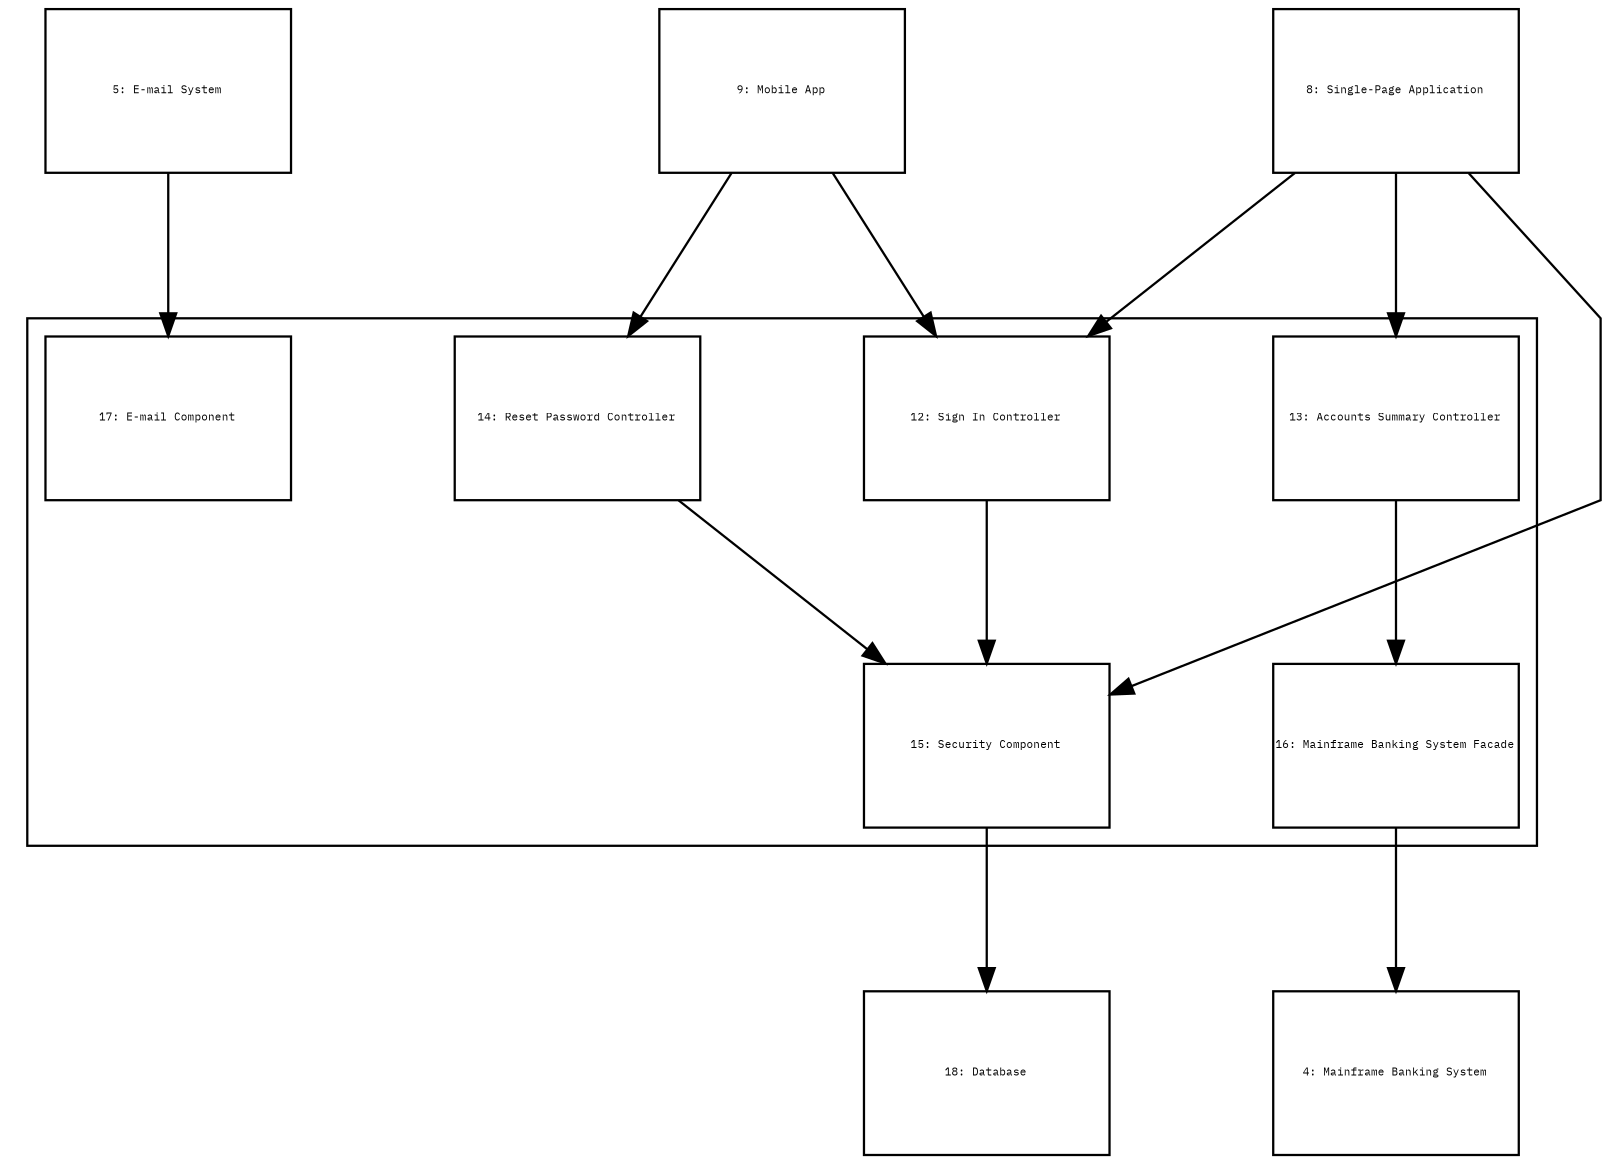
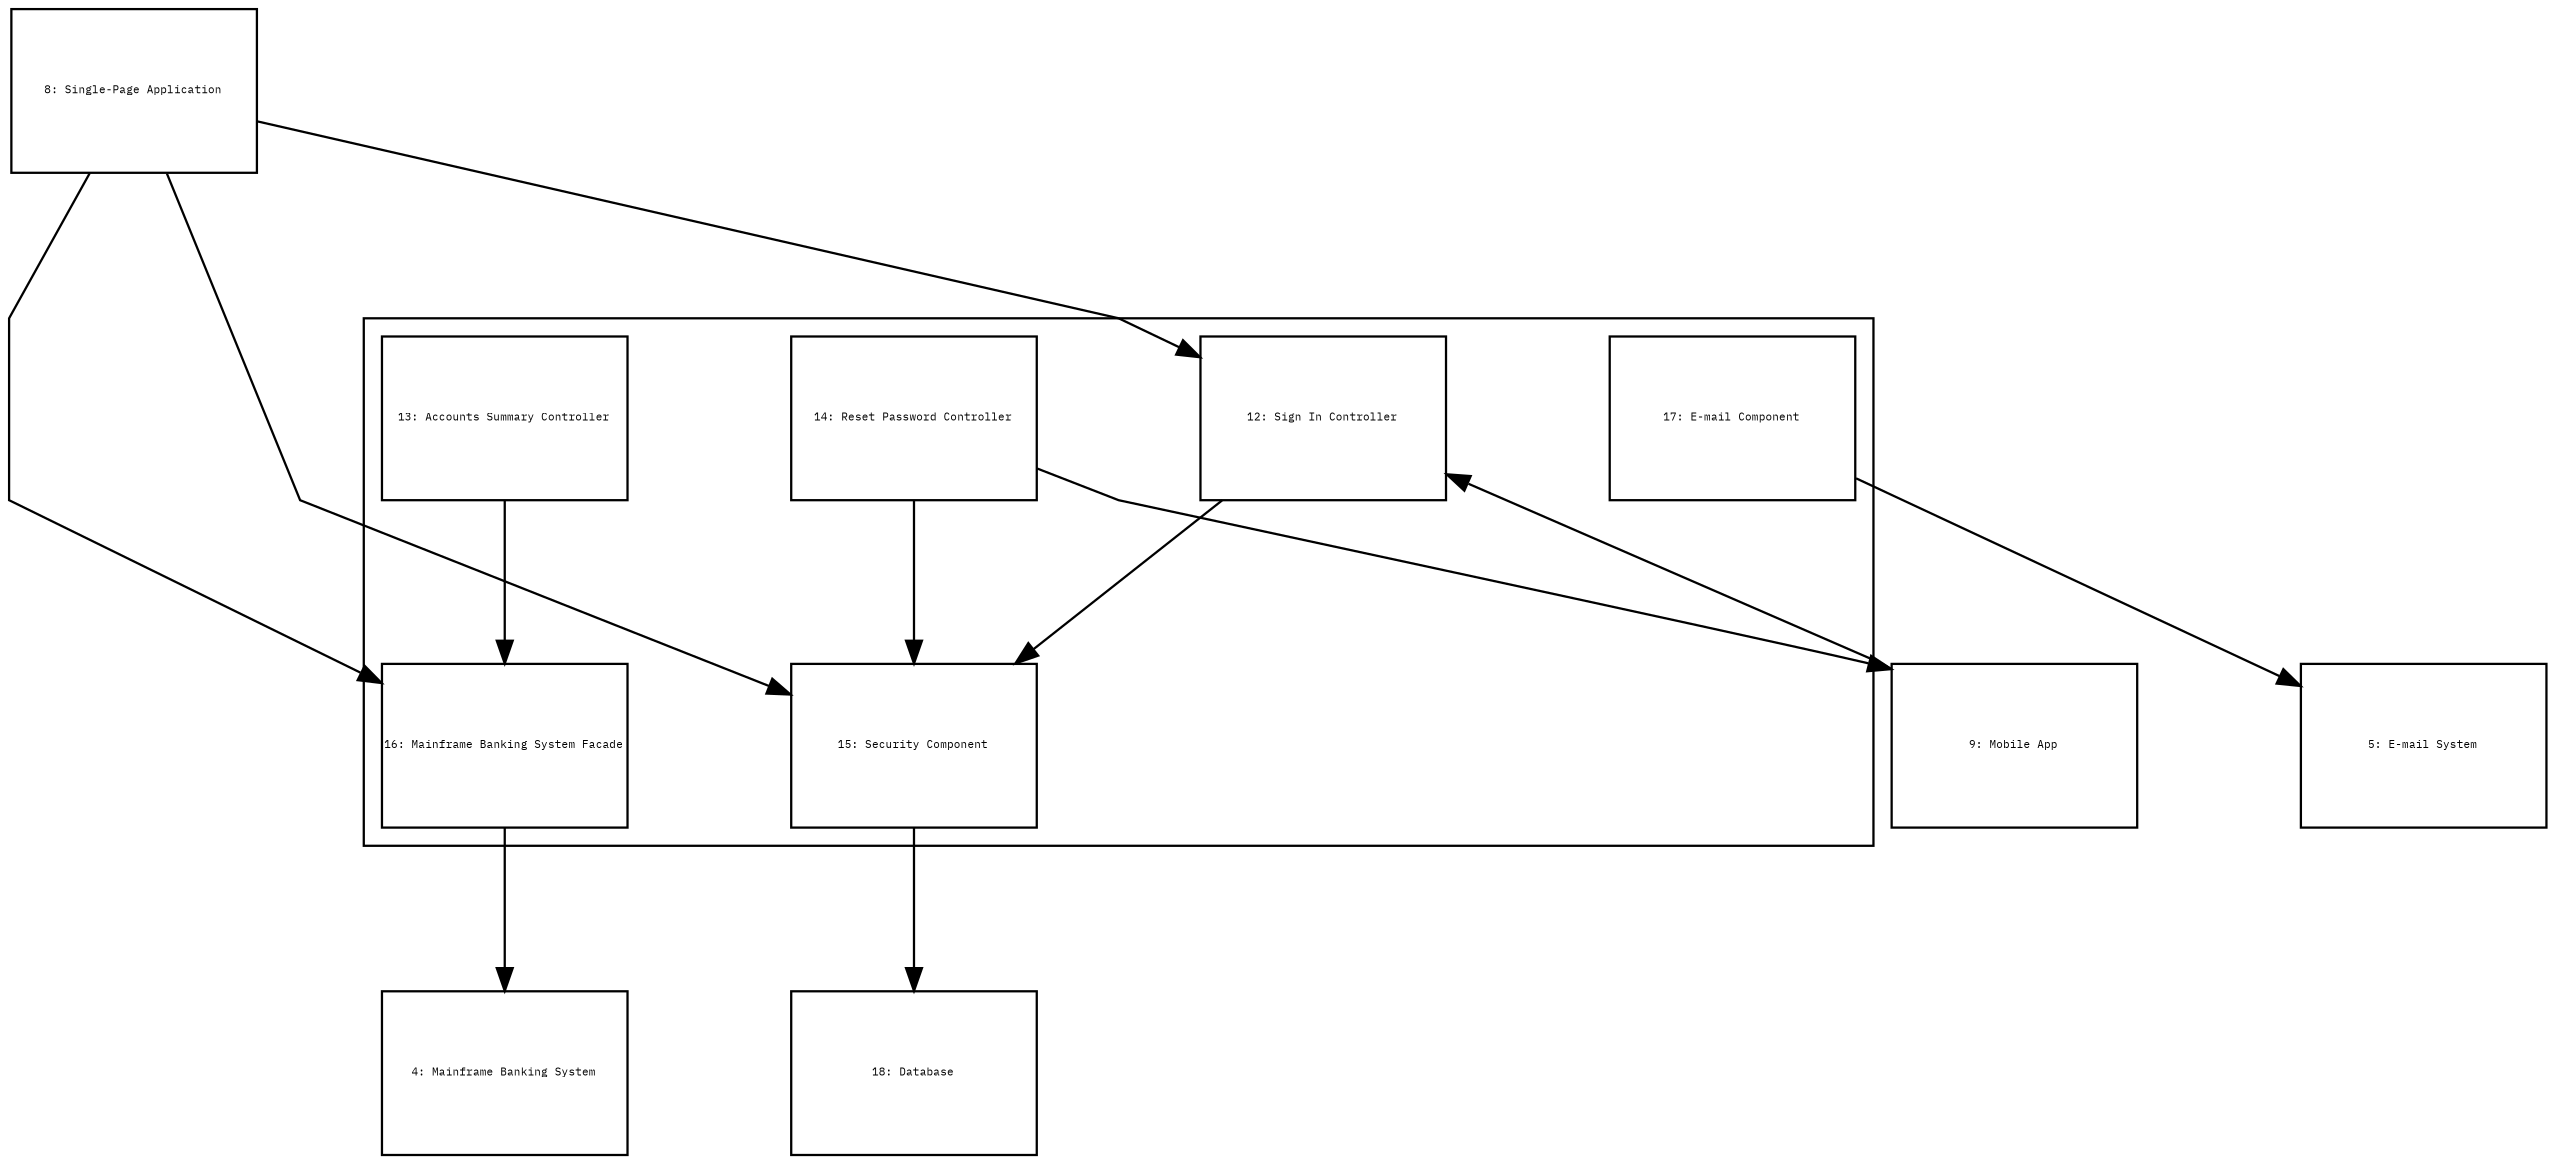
(168, 243) -> (2068, 577)
(1396, 243) -> (29, 510)
(686, 245) -> (1451, 572)
